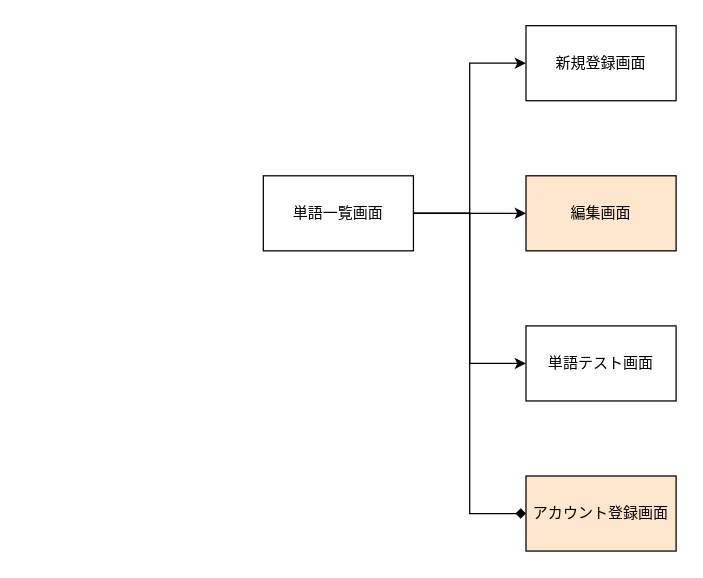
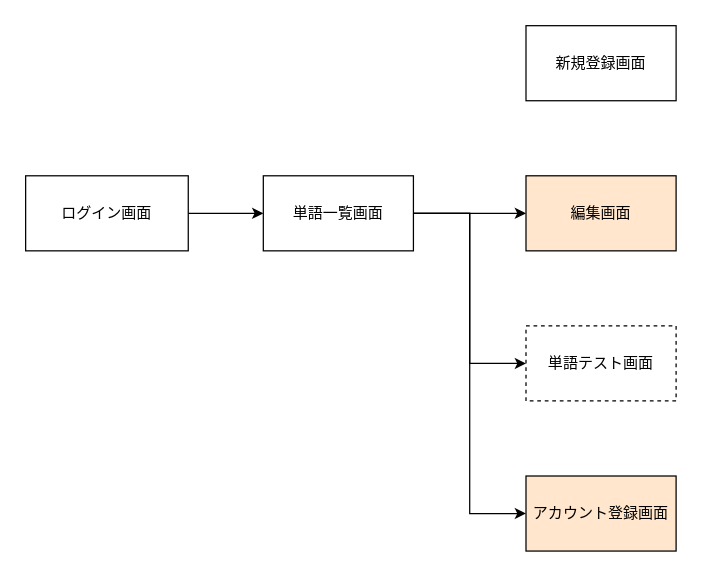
(469, 113) -> none
none -> (107, 213)
none -> (221, 213)
(601, 363) -> (601, 363)
(515, 513) -> (516, 513)
